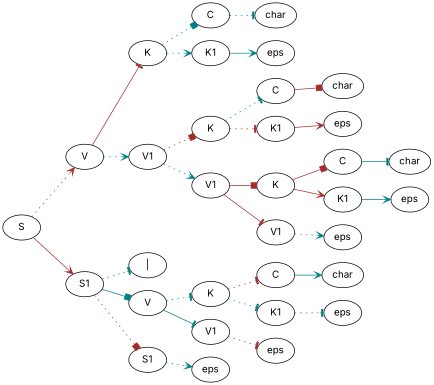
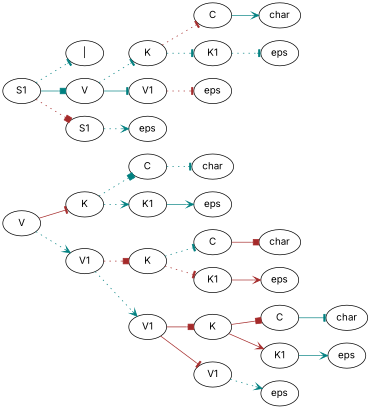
(22, 227) -> none
